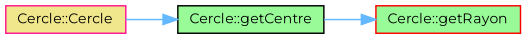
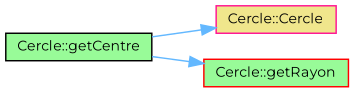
(144, 20) -> (177, 33)
